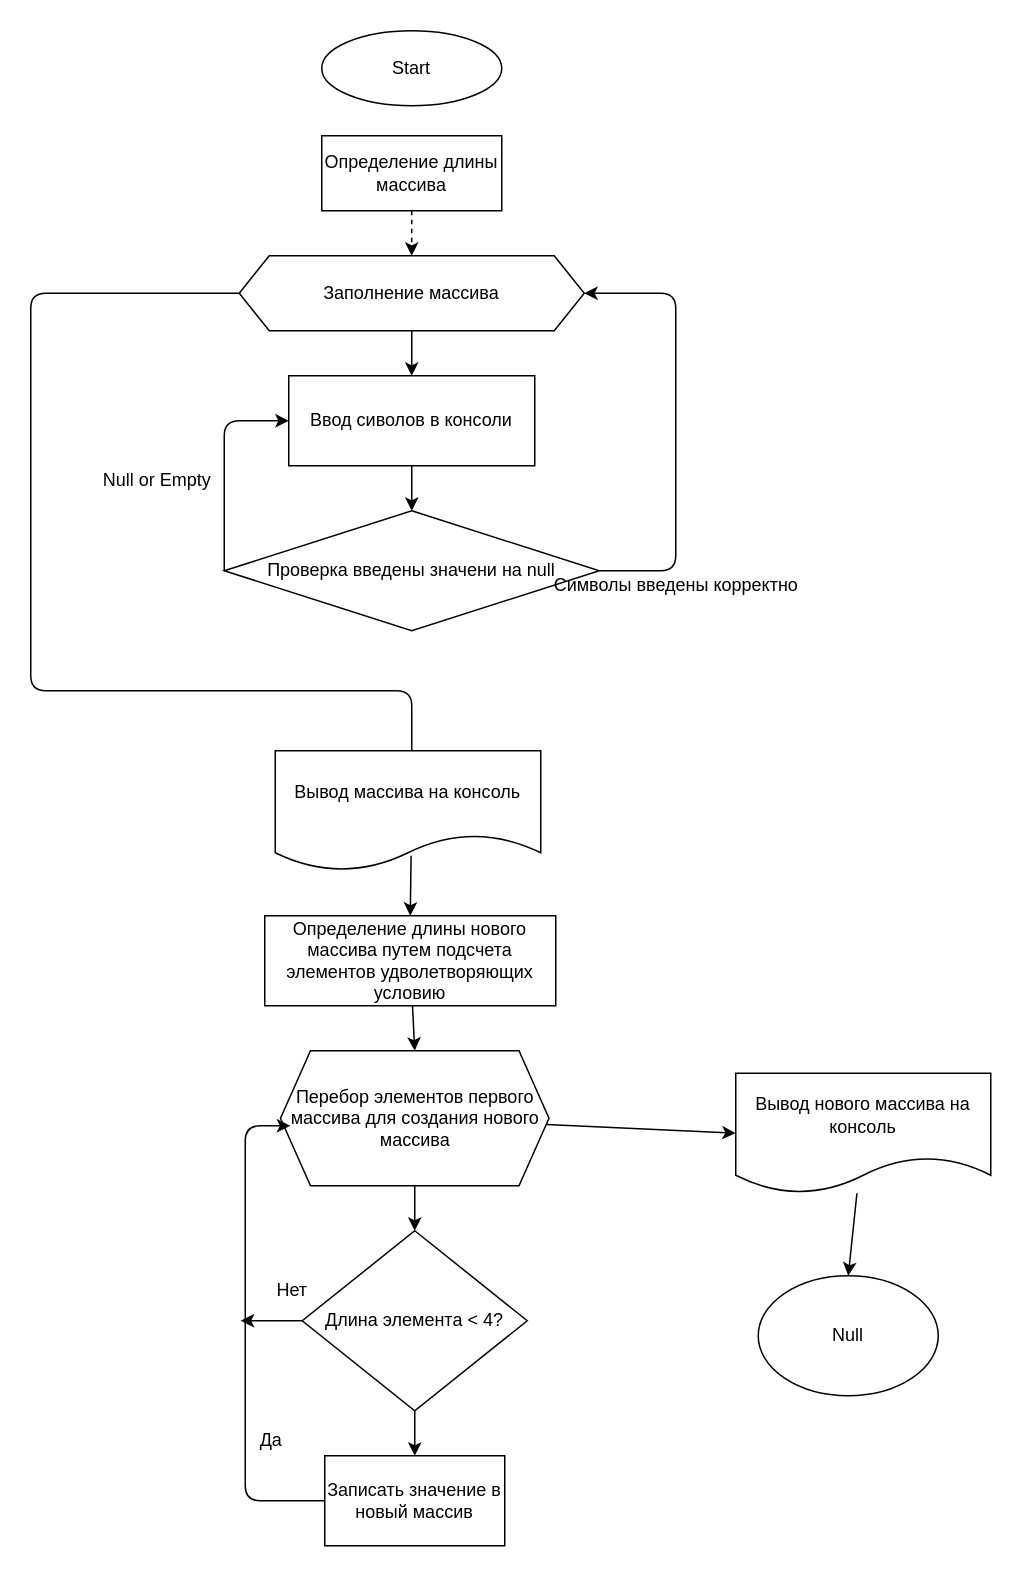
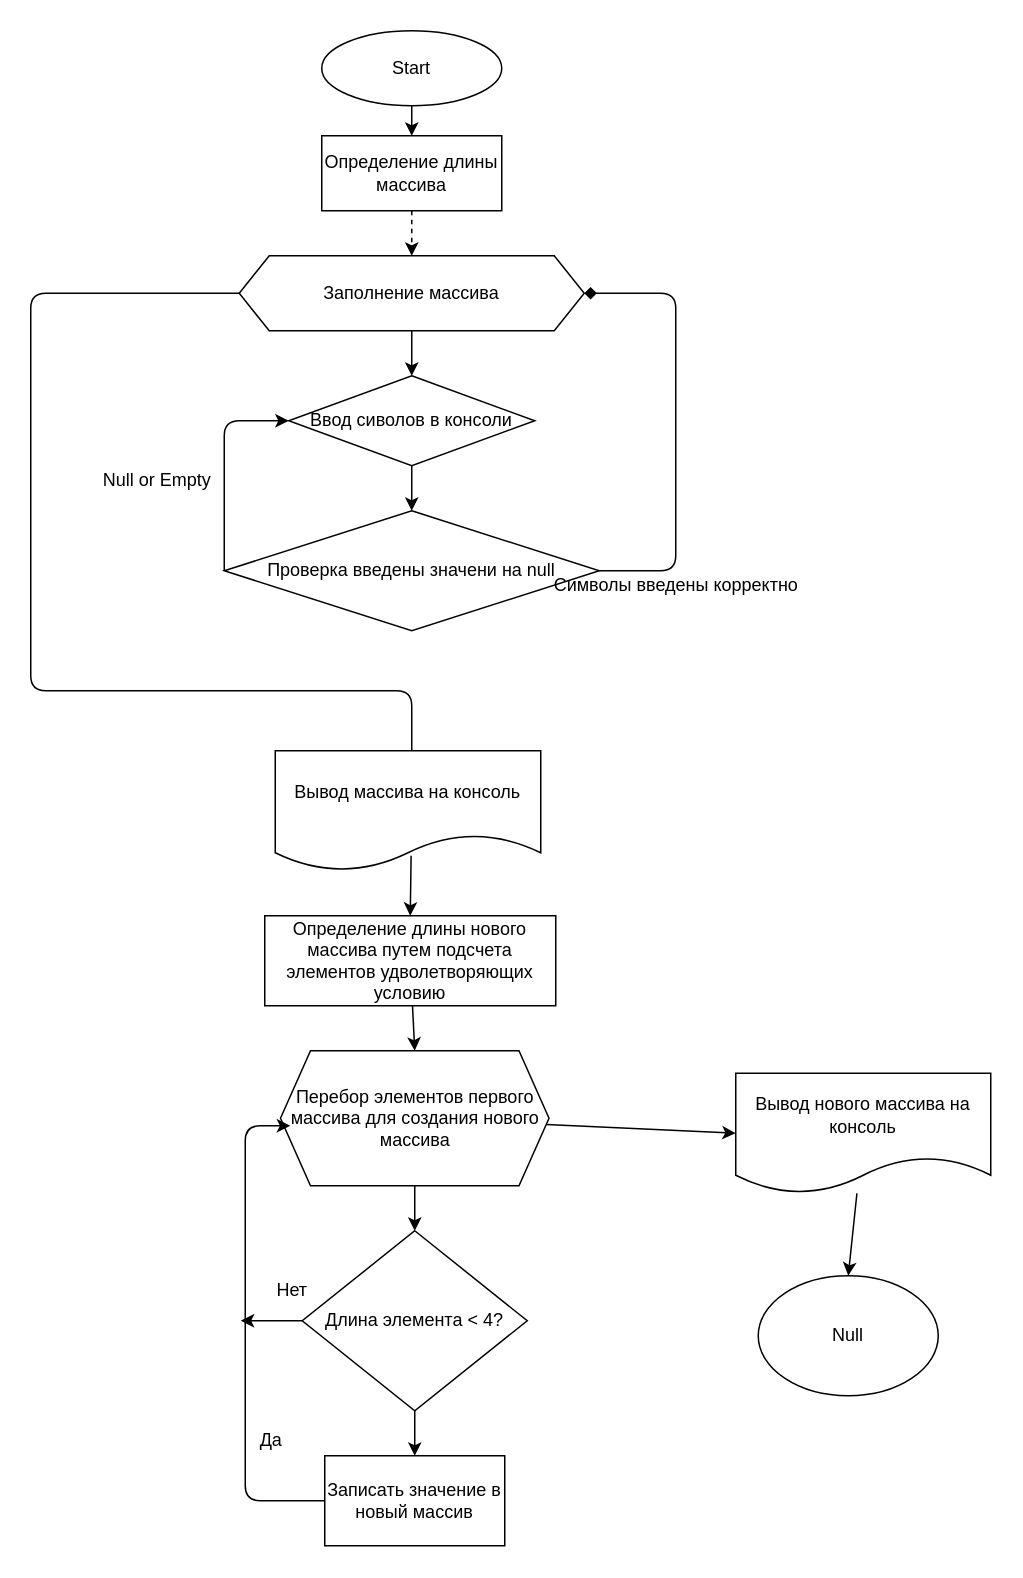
none -> (412, 116)
(596, 293) -> (597, 293)
(412, 421) -> (412, 421)
